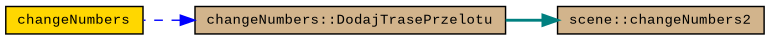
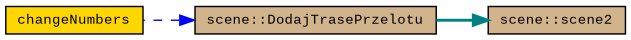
(350, 20) -> (316, 20)
(661, 20) -> (557, 20)
